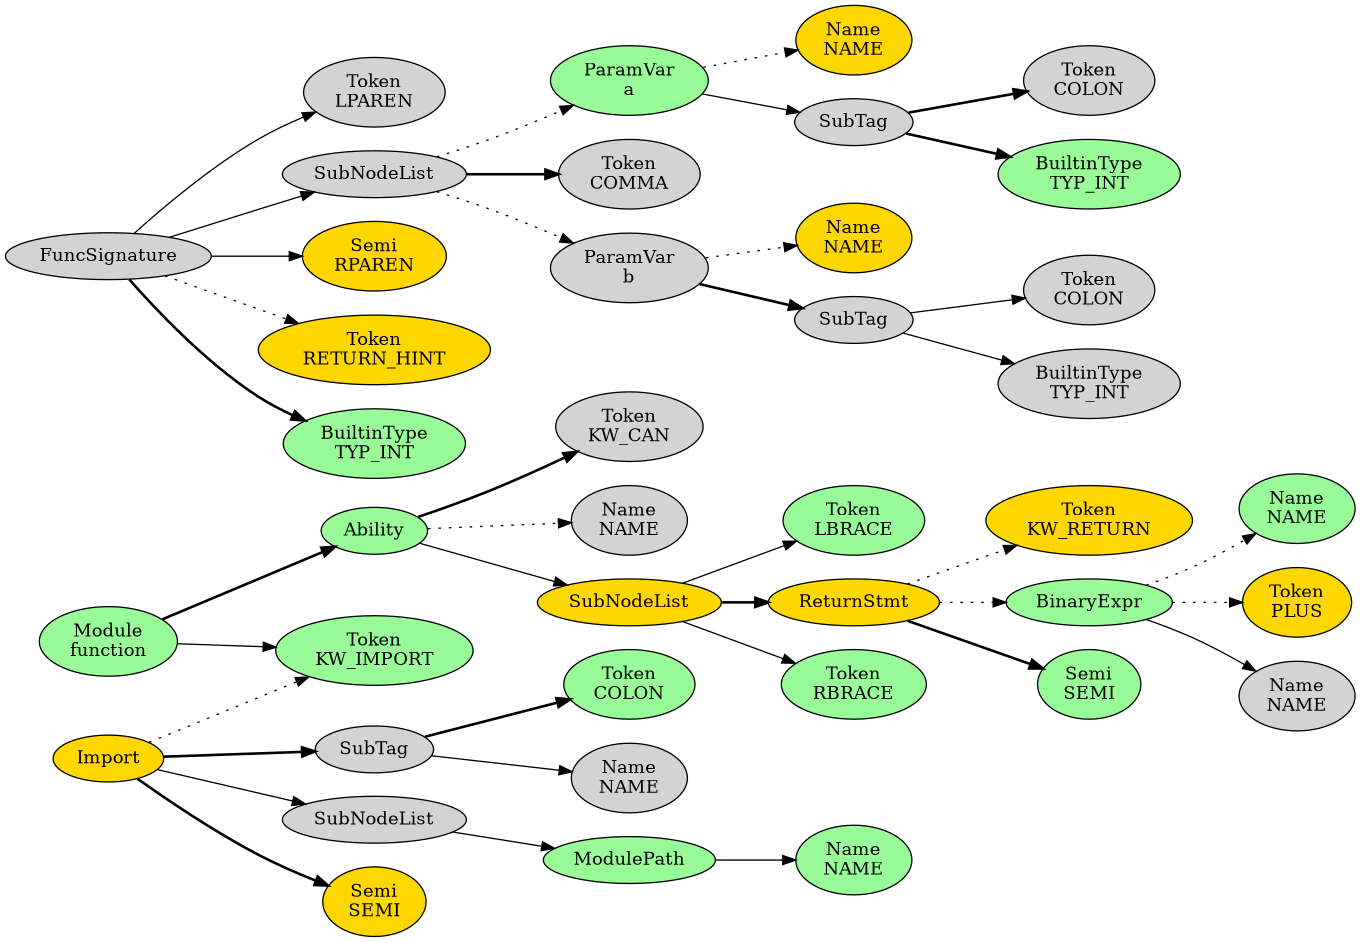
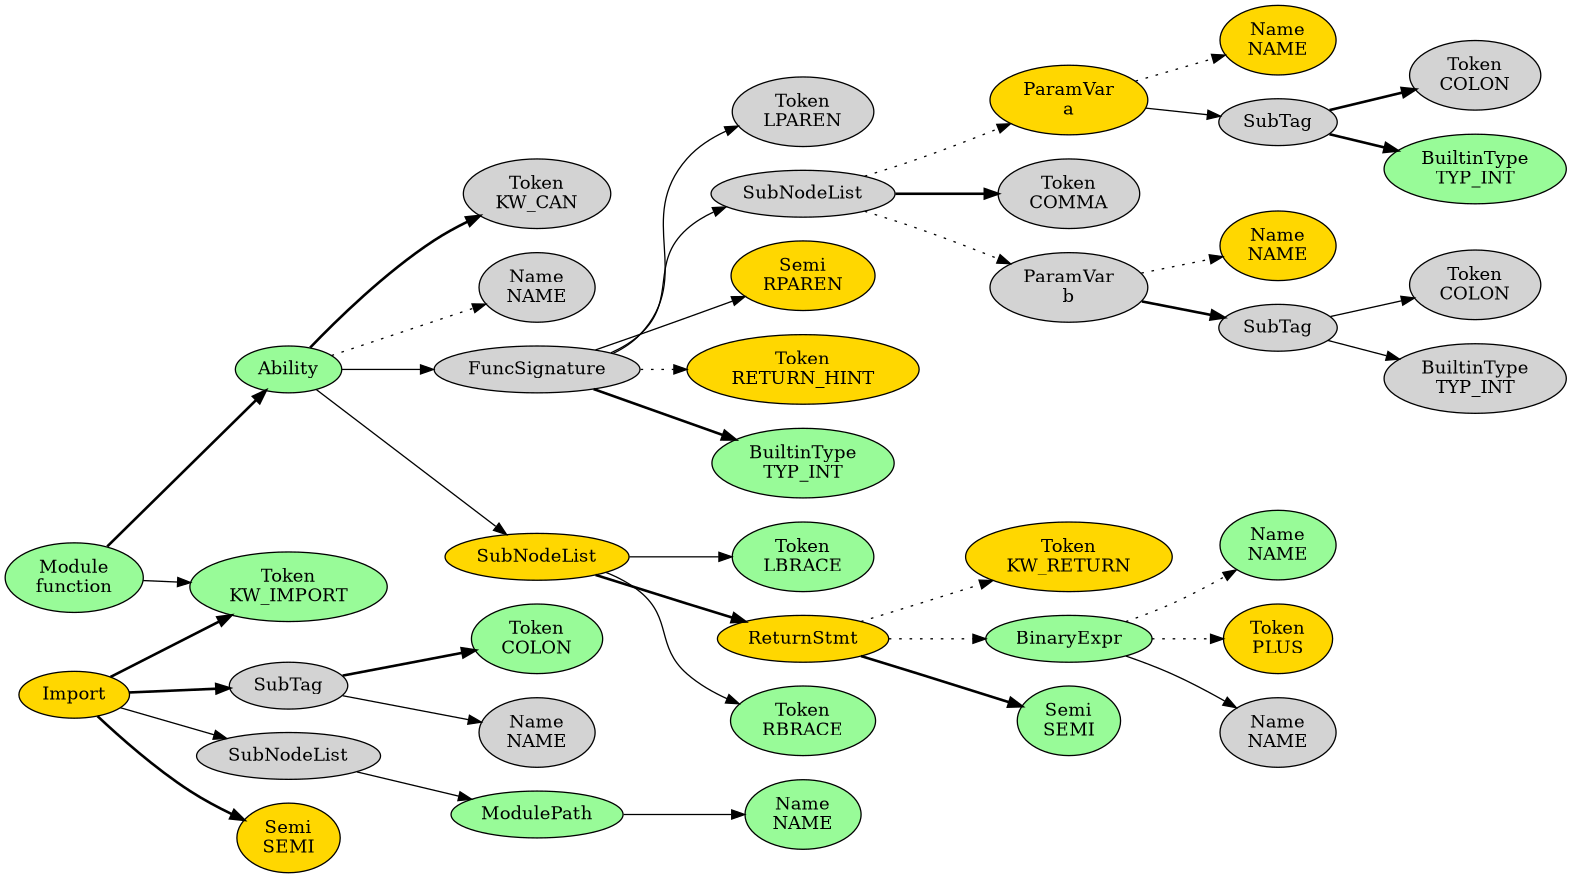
(629, 81) -> (1069, 100)
none -> (381, 369)
(223, 712) -> (165, 649)
